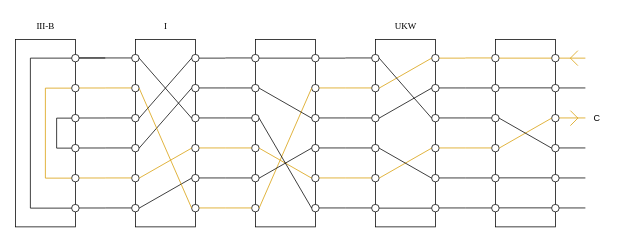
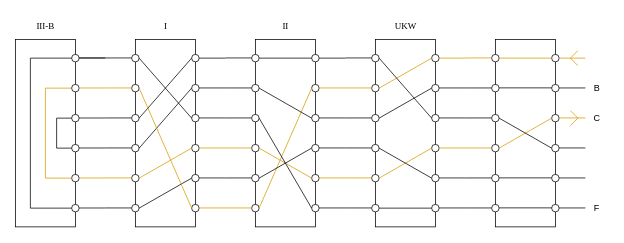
none -> (285, 27)
none -> (597, 88)
none -> (597, 208)
